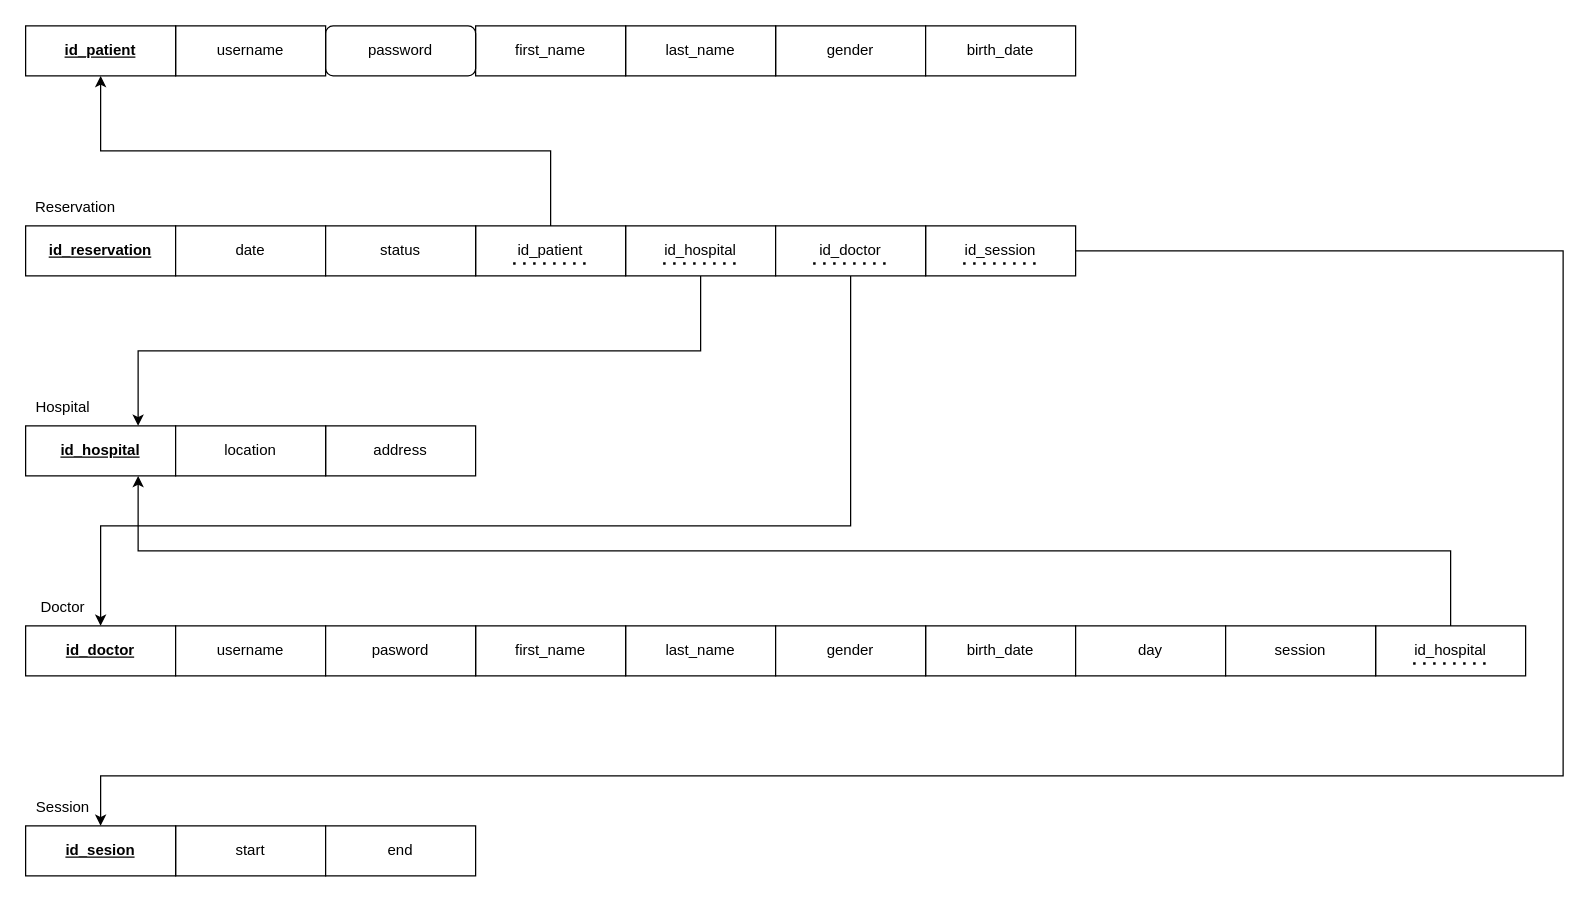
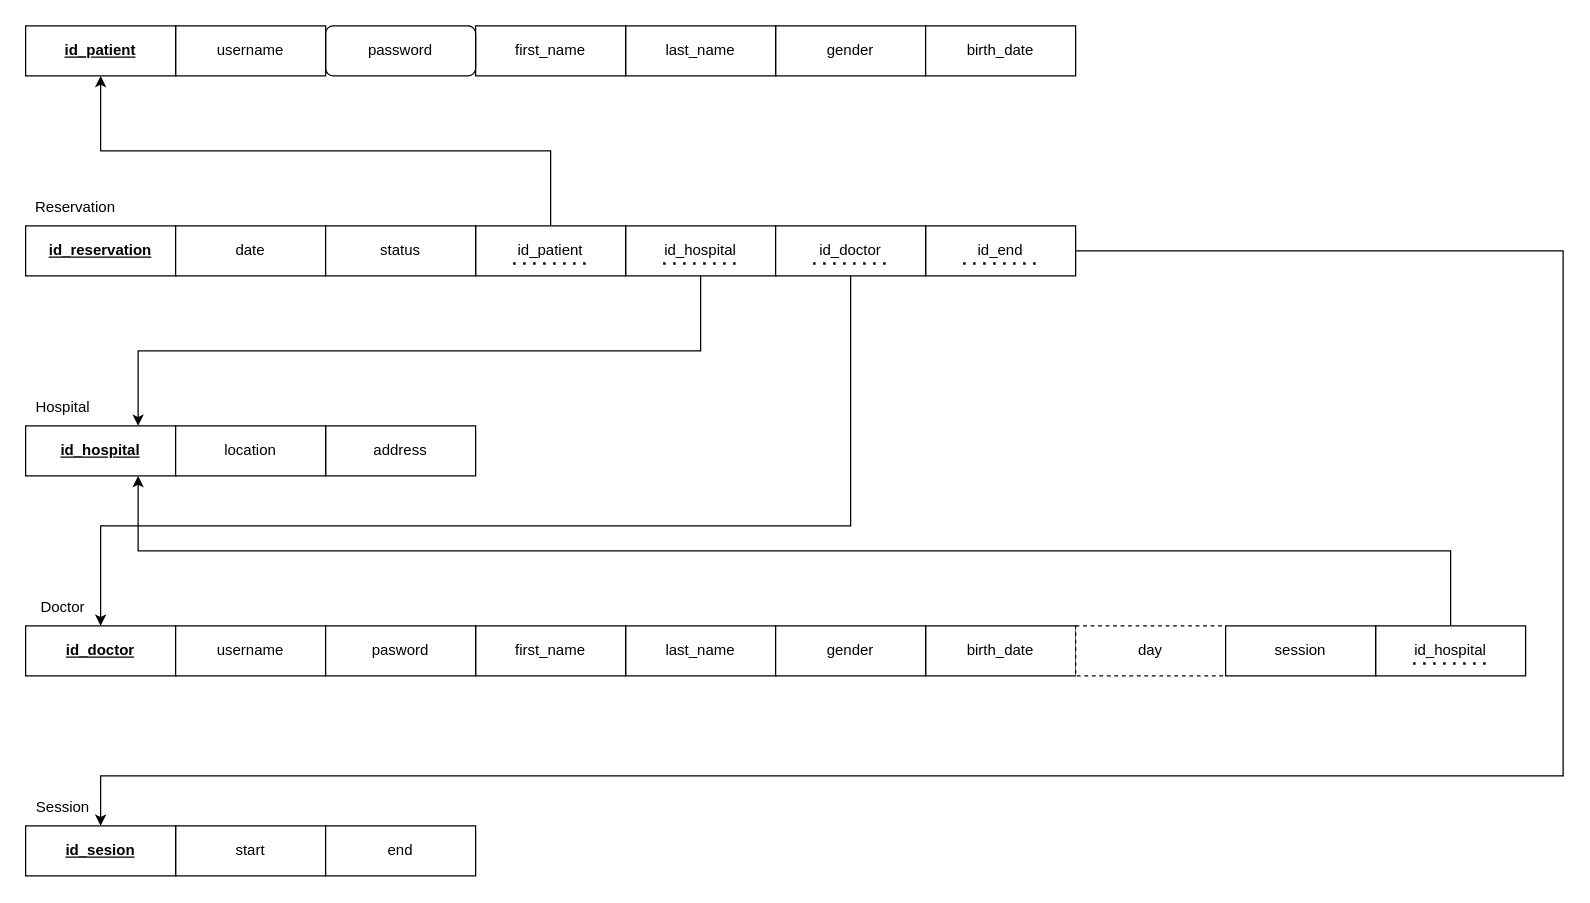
(1001, 251) -> (1001, 251)
(1151, 651) -> (1151, 651)
